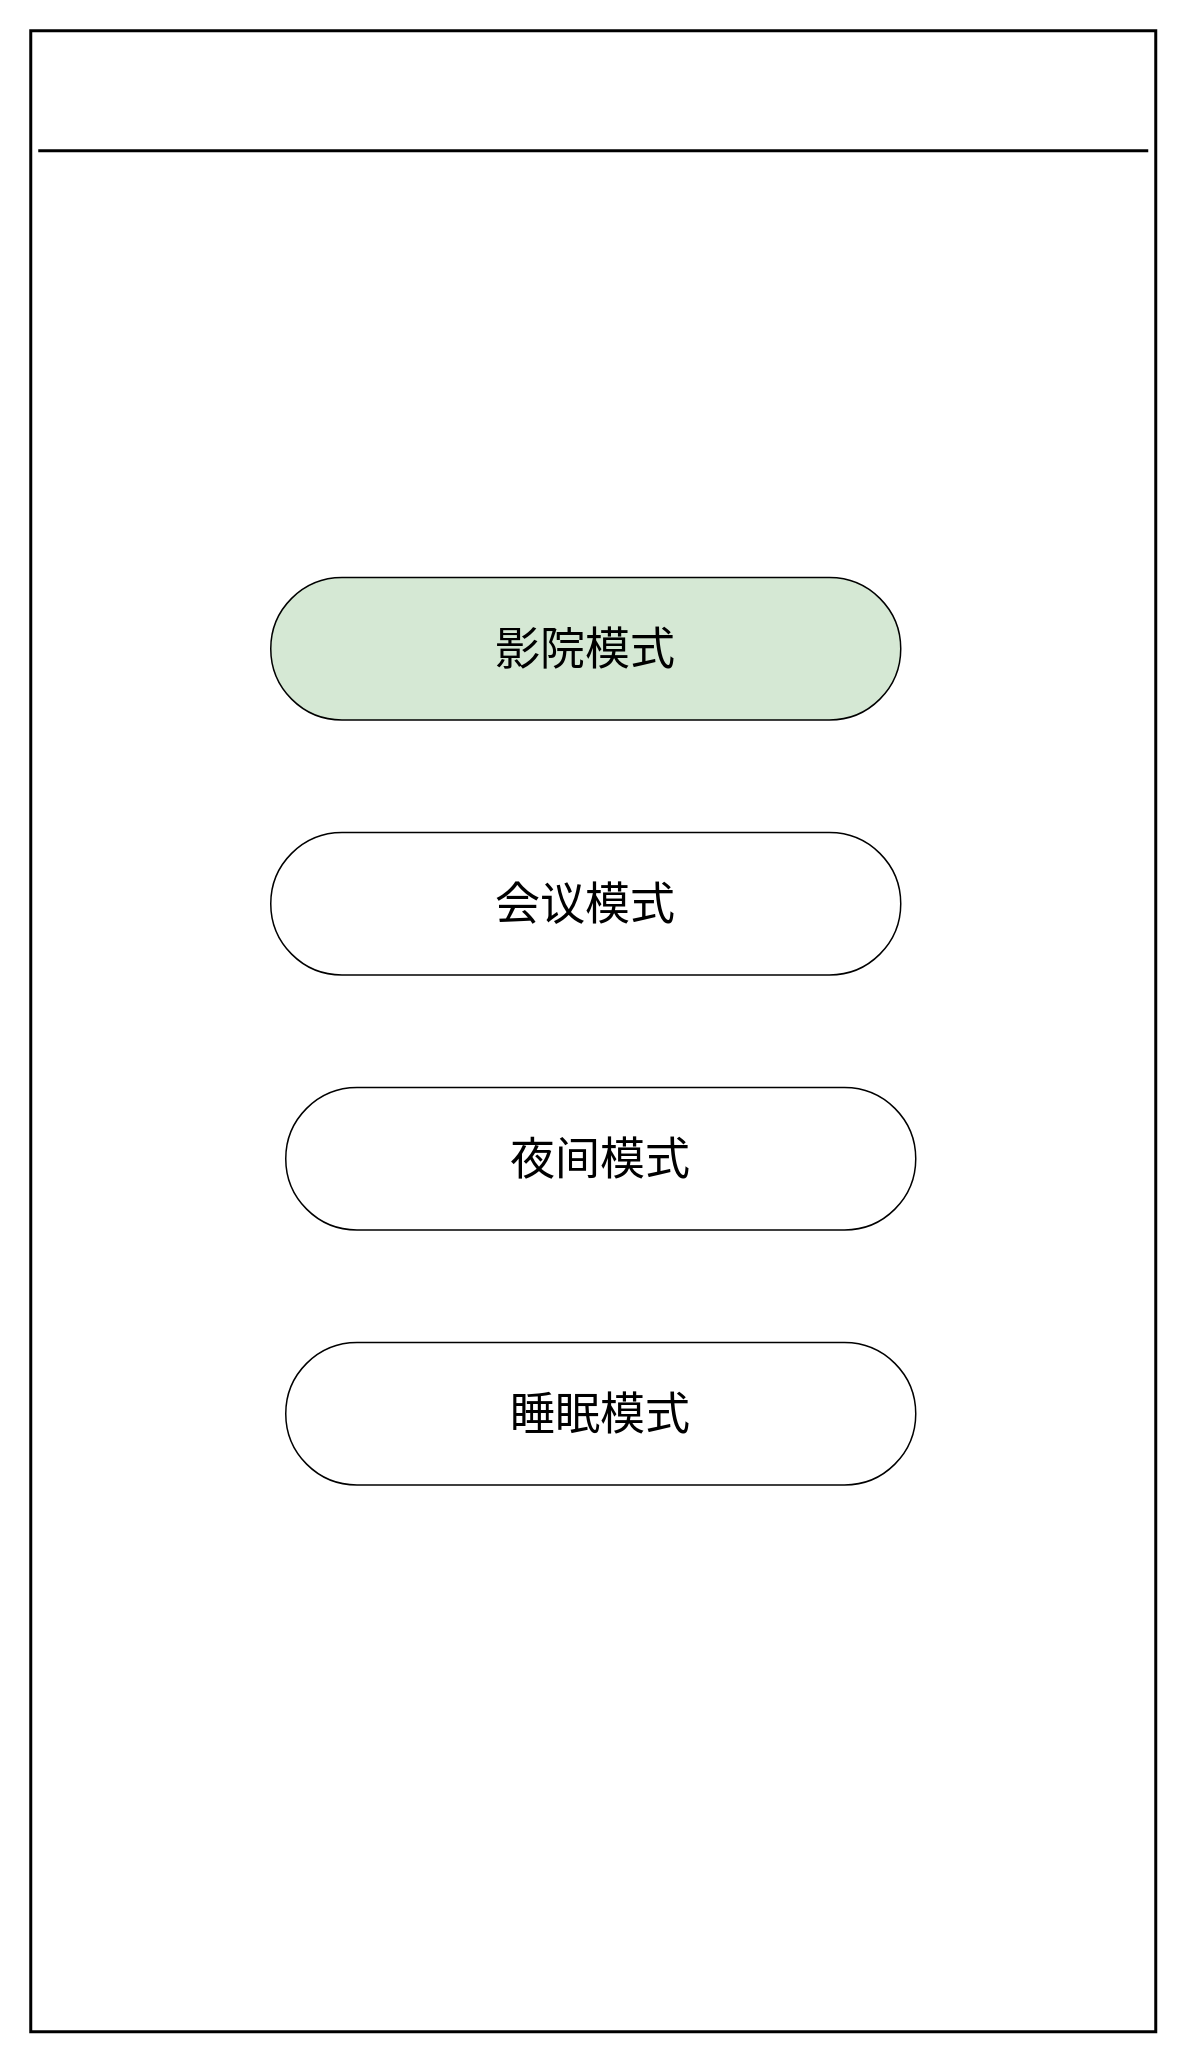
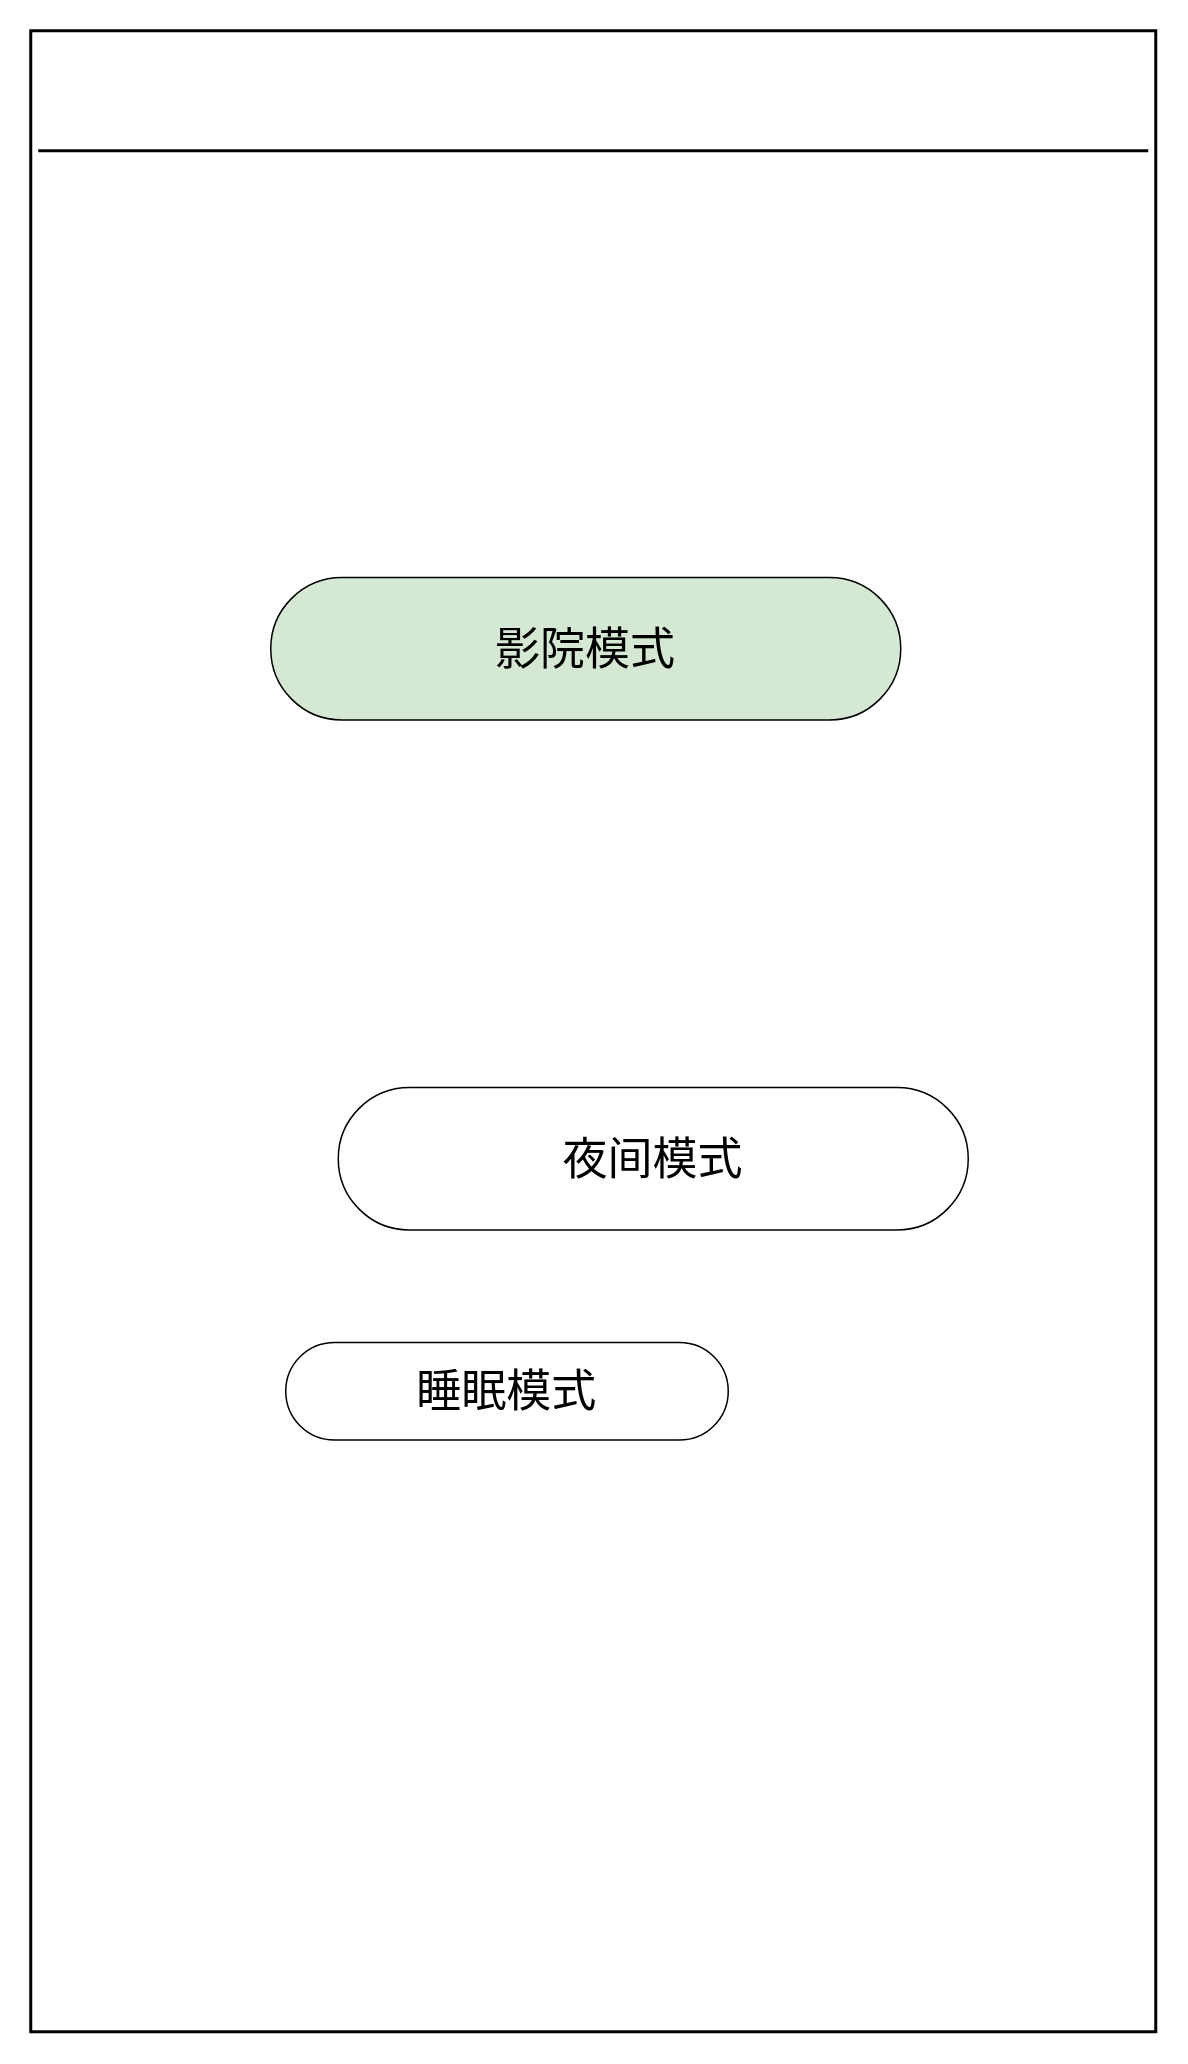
(586, 904) -> none
(601, 1159) -> (653, 1159)
(601, 1414) -> (507, 1391)
